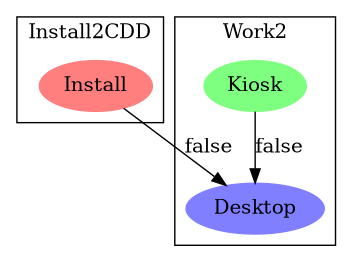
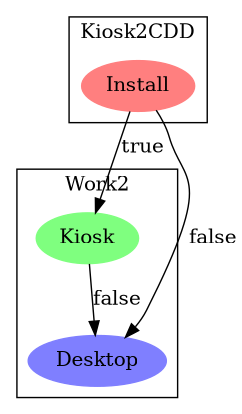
(90, 33) -> (138, 33)
none -> (115, 155)
